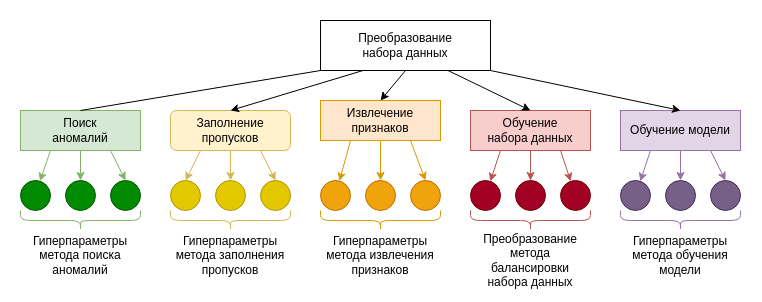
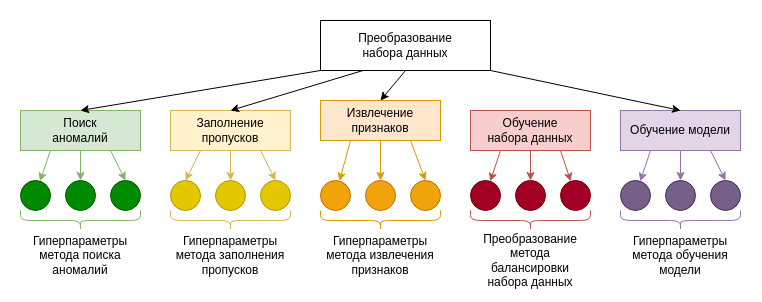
(486, 89) -> none
(85, 110) -> (89, 109)
(231, 131) -> (231, 131)
